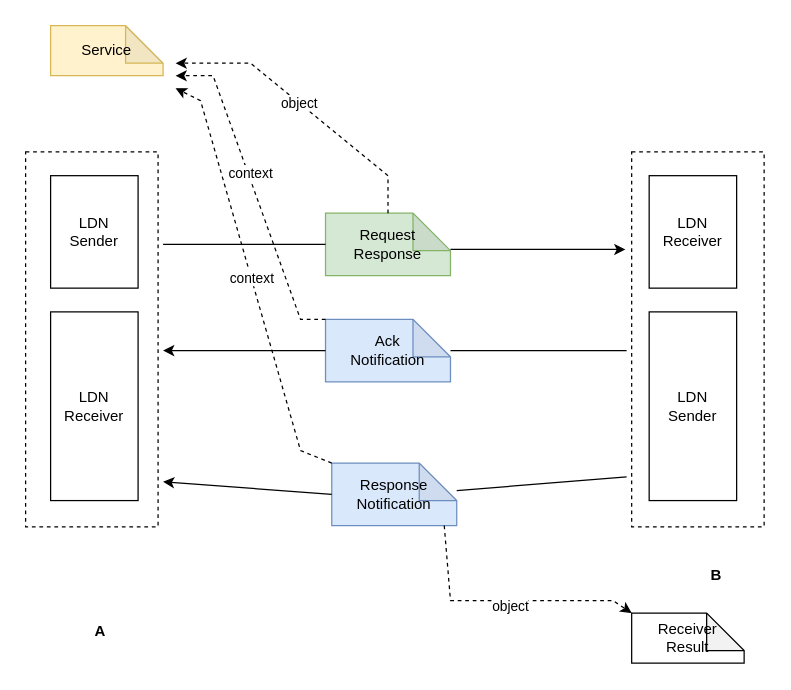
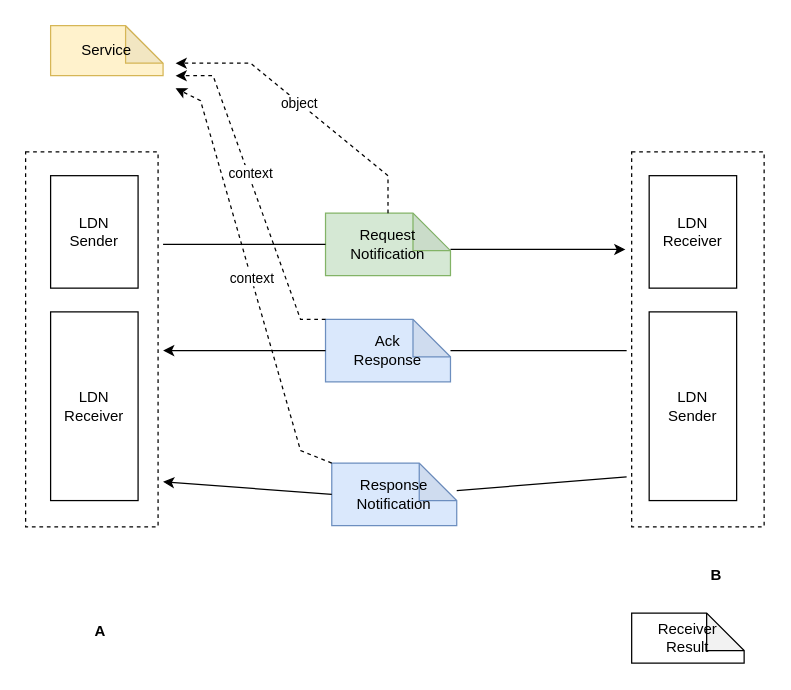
(388, 244) -> (388, 244)
(388, 351) -> (388, 351)
(501, 601) -> none
